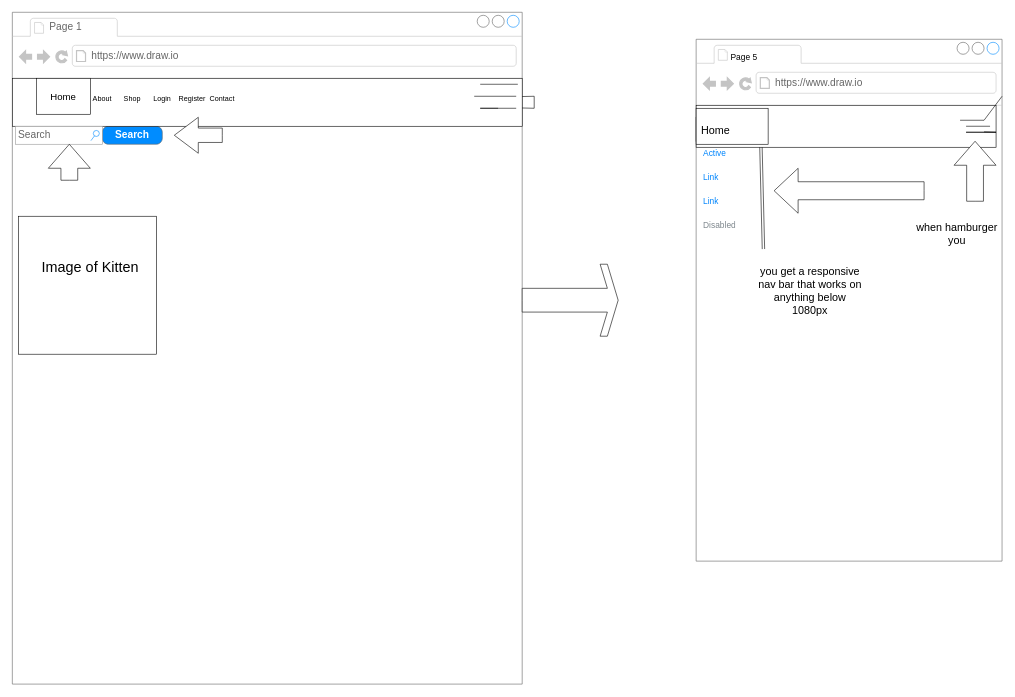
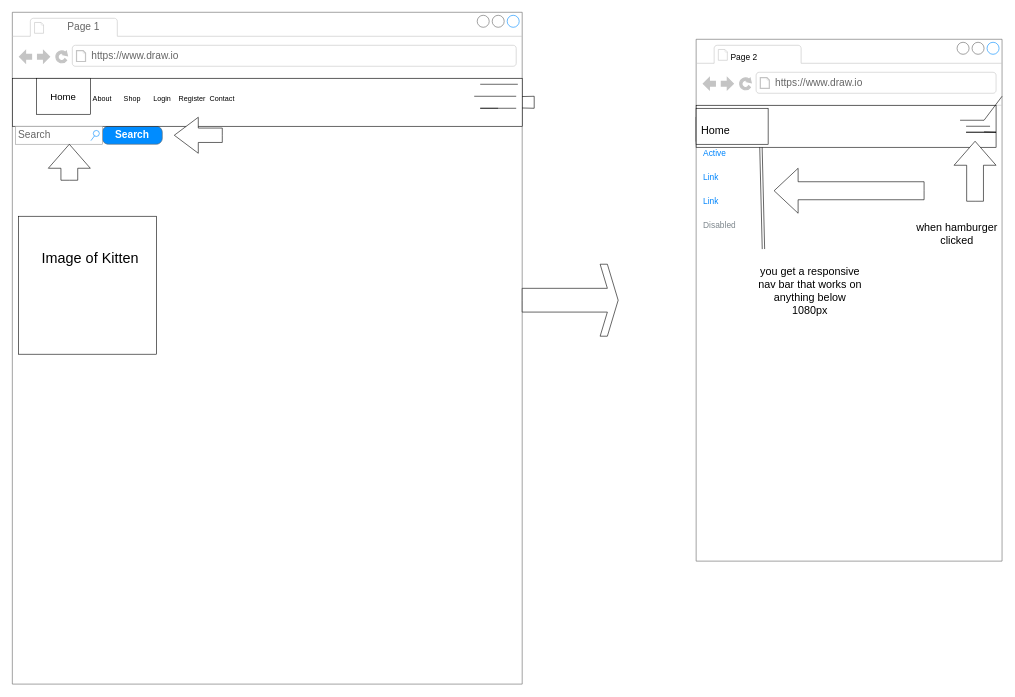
(81, 27) -> (99, 27)
(744, 57) -> (744, 57)
(957, 234) -> (957, 234)
(90, 267) -> (90, 258)
